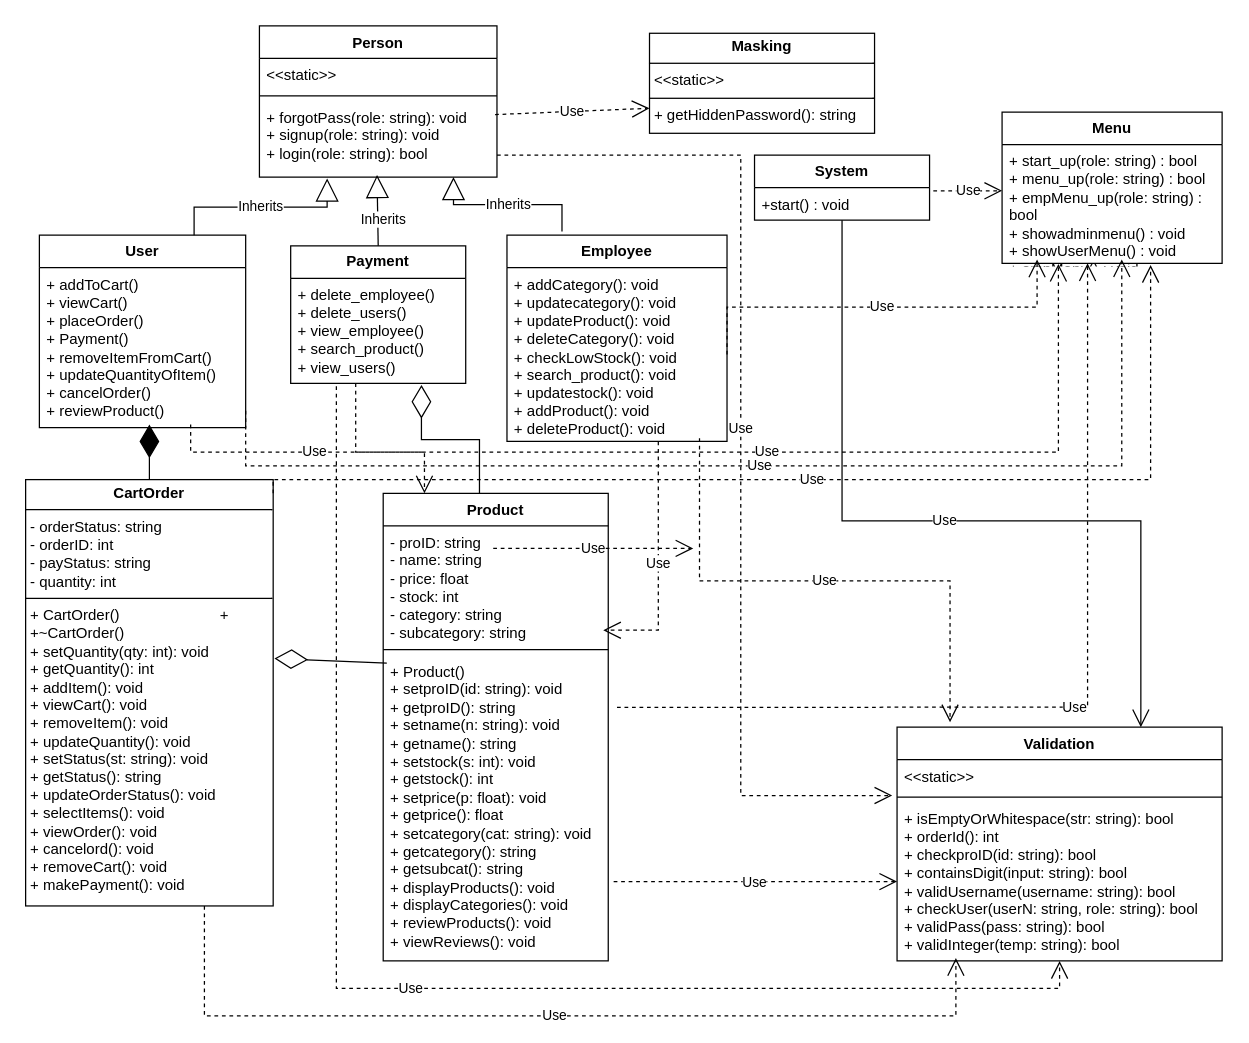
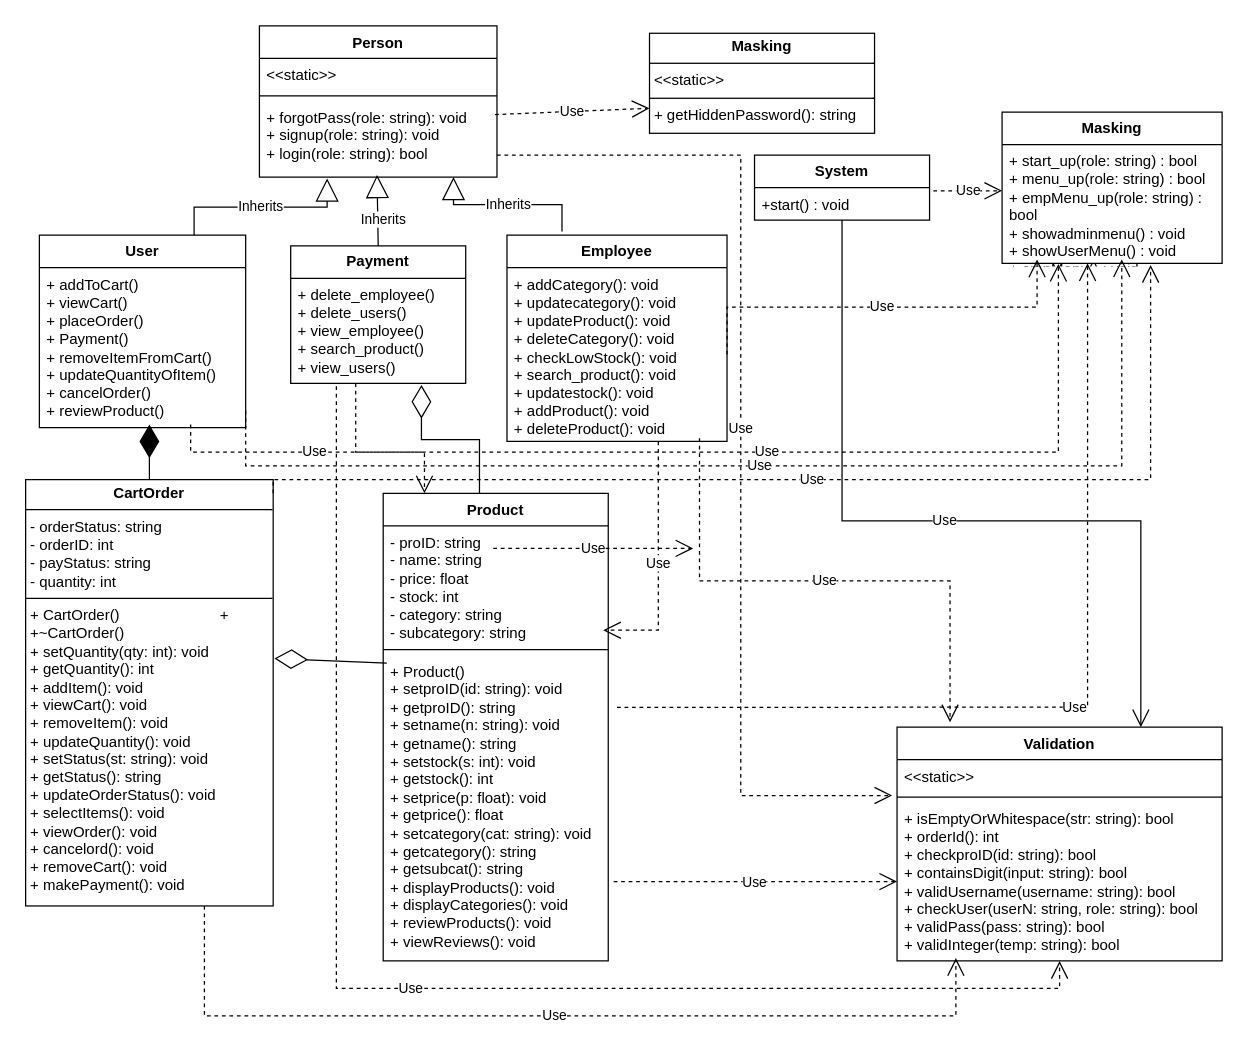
(1112, 128) -> (1112, 128)
